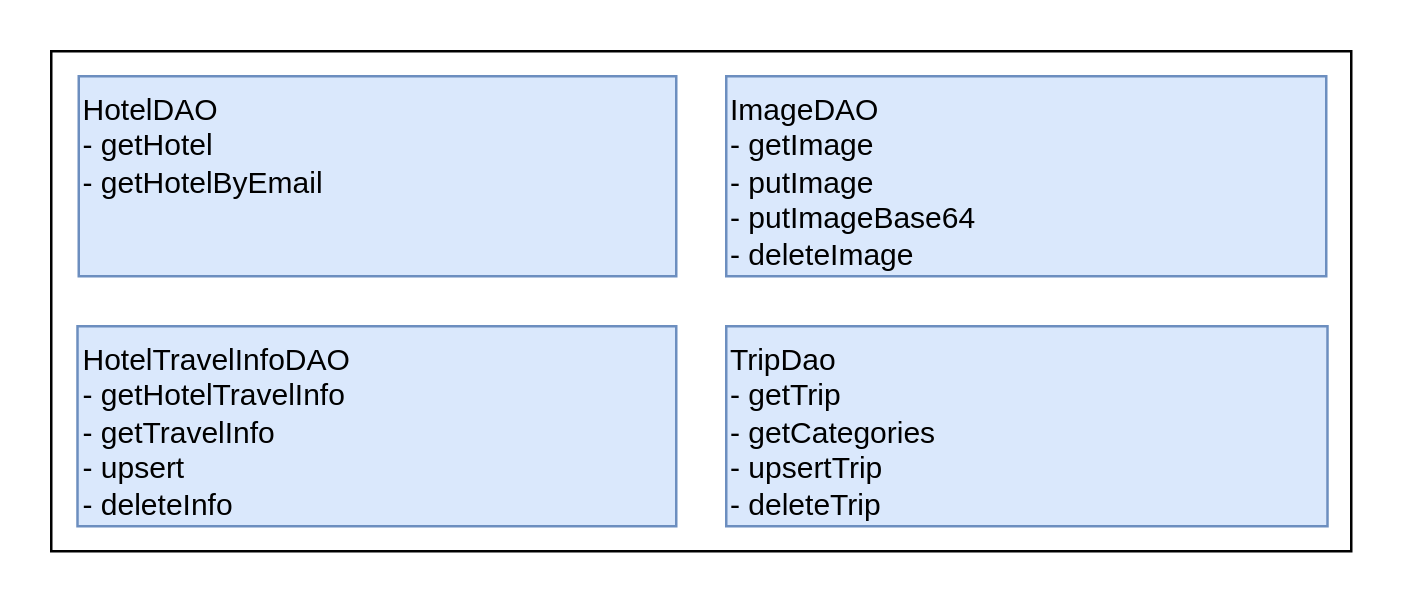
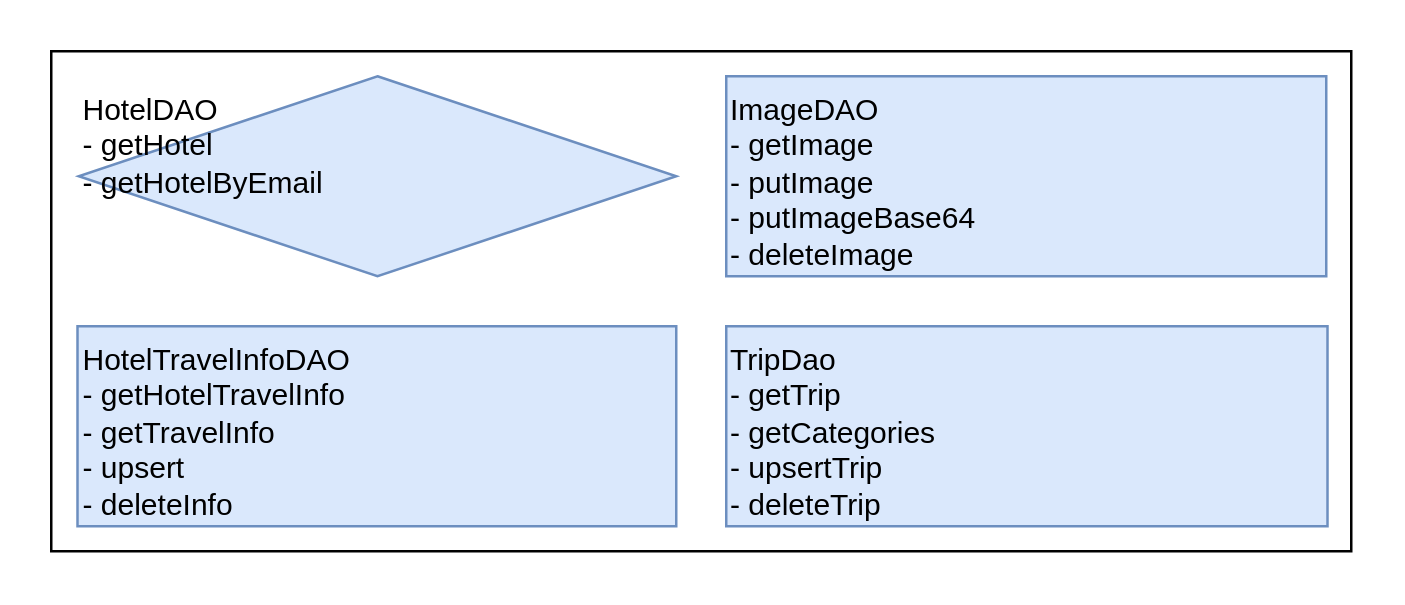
(378, 176) -> (378, 176)
